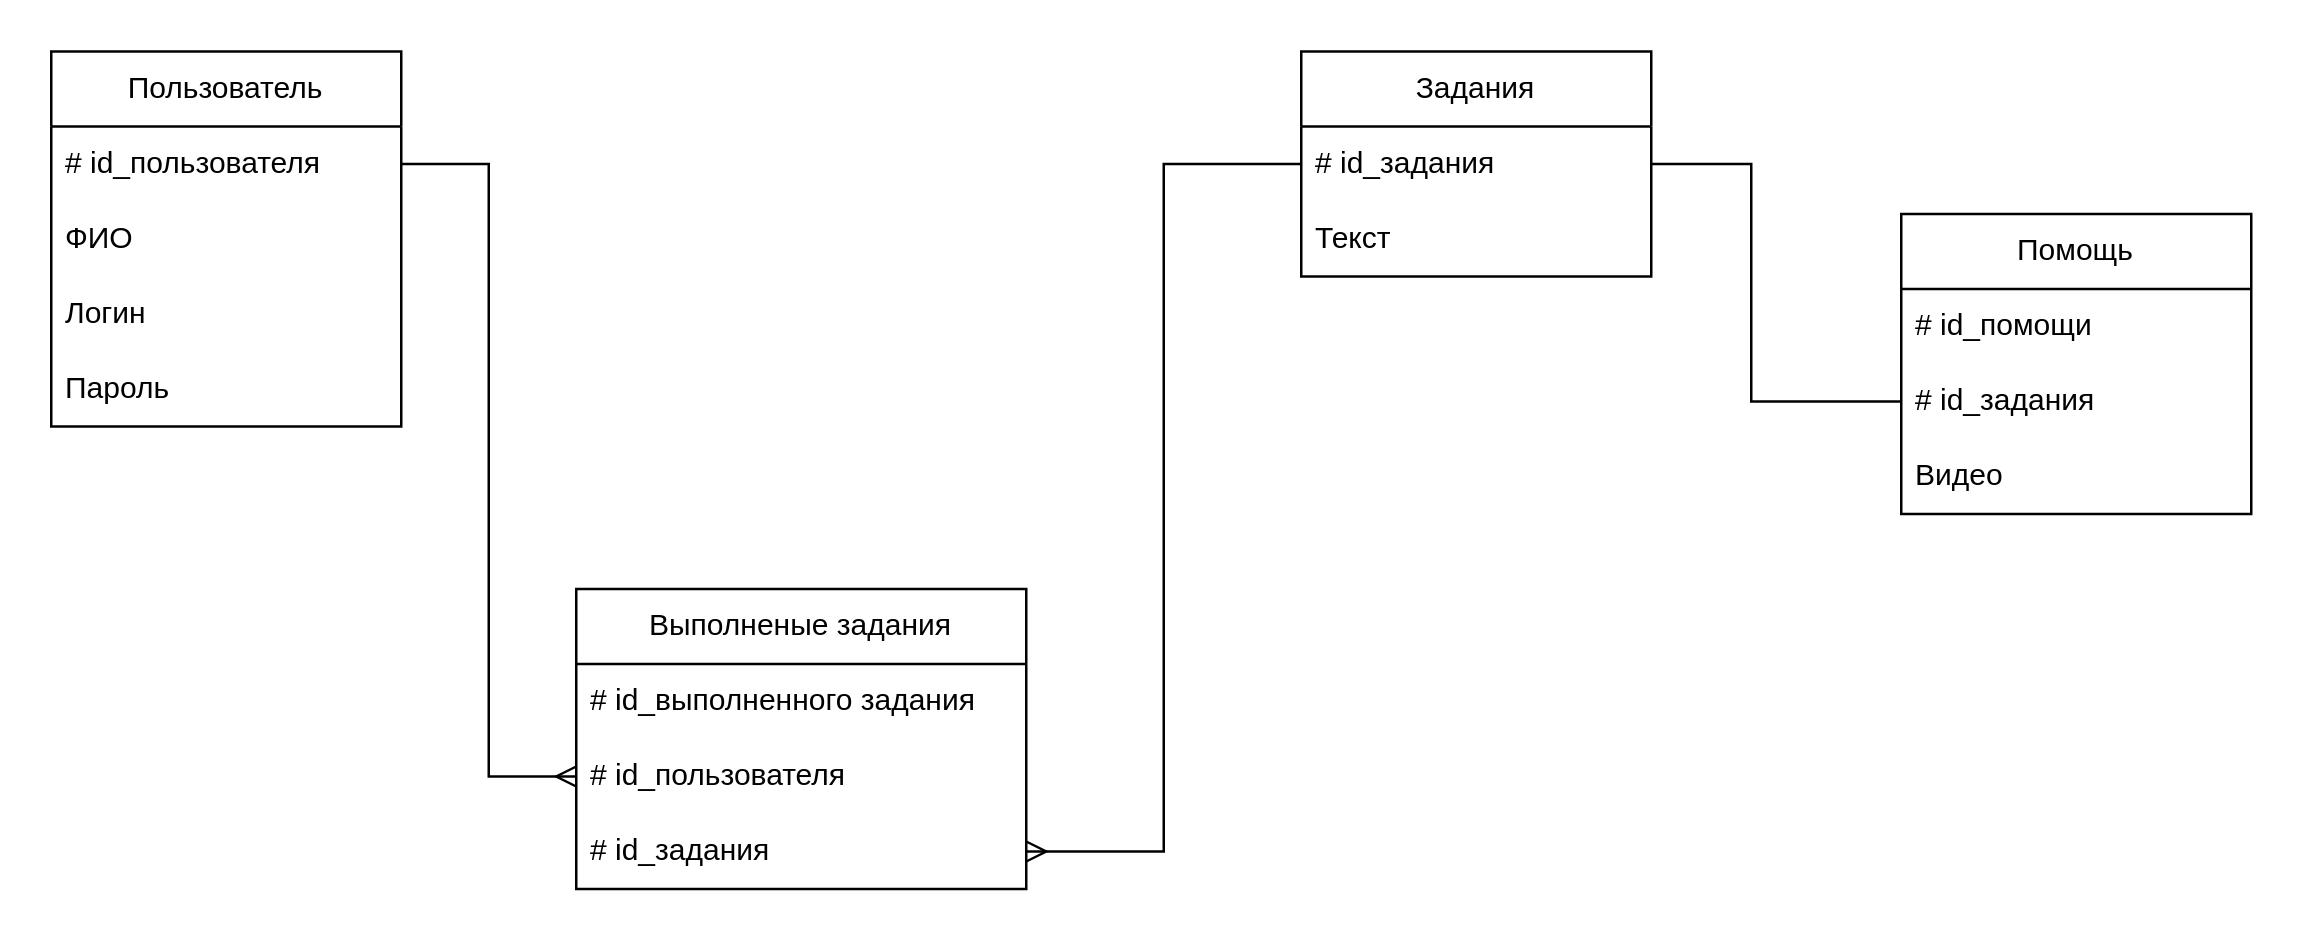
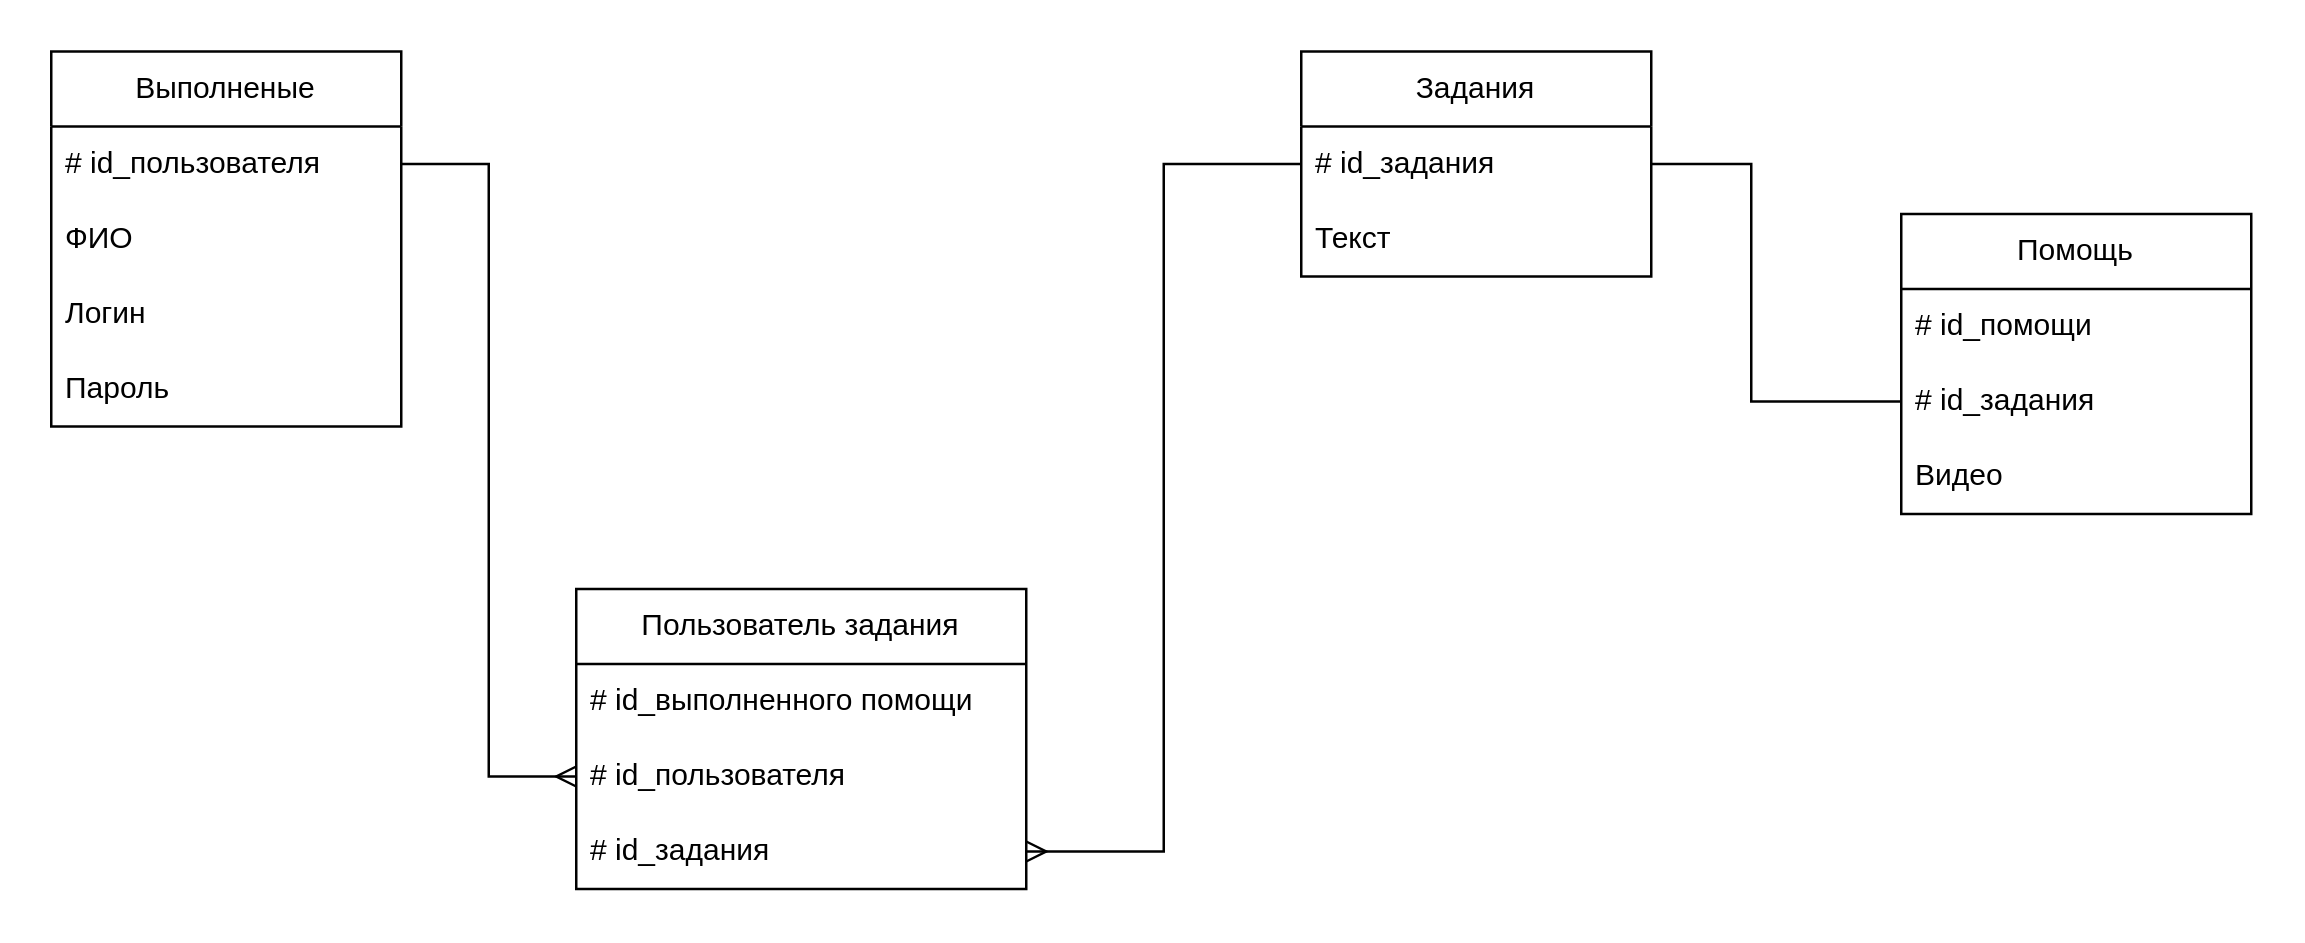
(226, 89) -> (226, 89)
(801, 626) -> (801, 626)
(790, 701) -> (781, 701)
